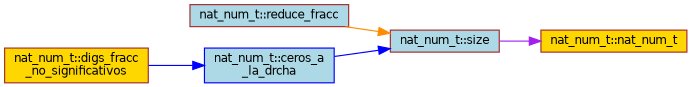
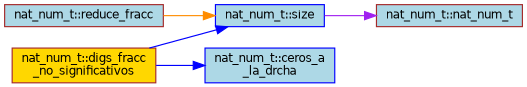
(445, 41) -> (270, 16)
(614, 41) -> (449, 16)
(356, 53) -> (183, 39)
